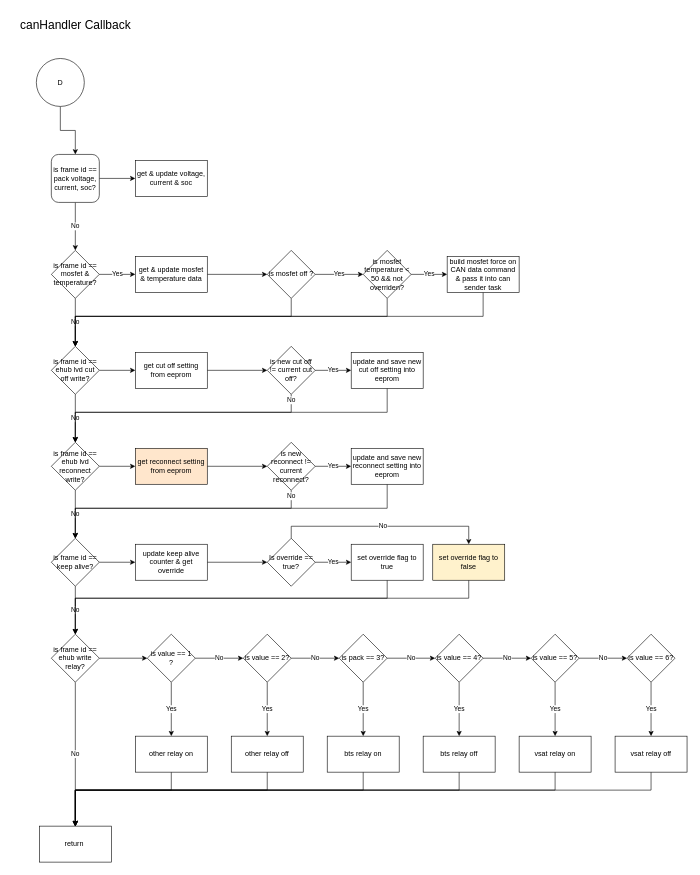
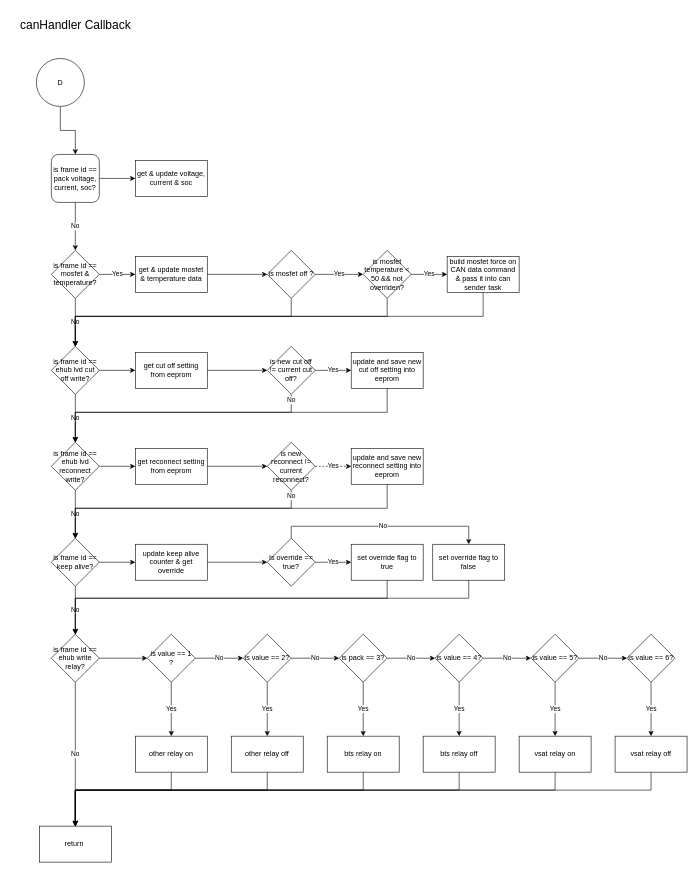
(171, 467) -> (171, 467)
(321, 467) -> (321, 467)
(469, 563) -> (469, 563)
